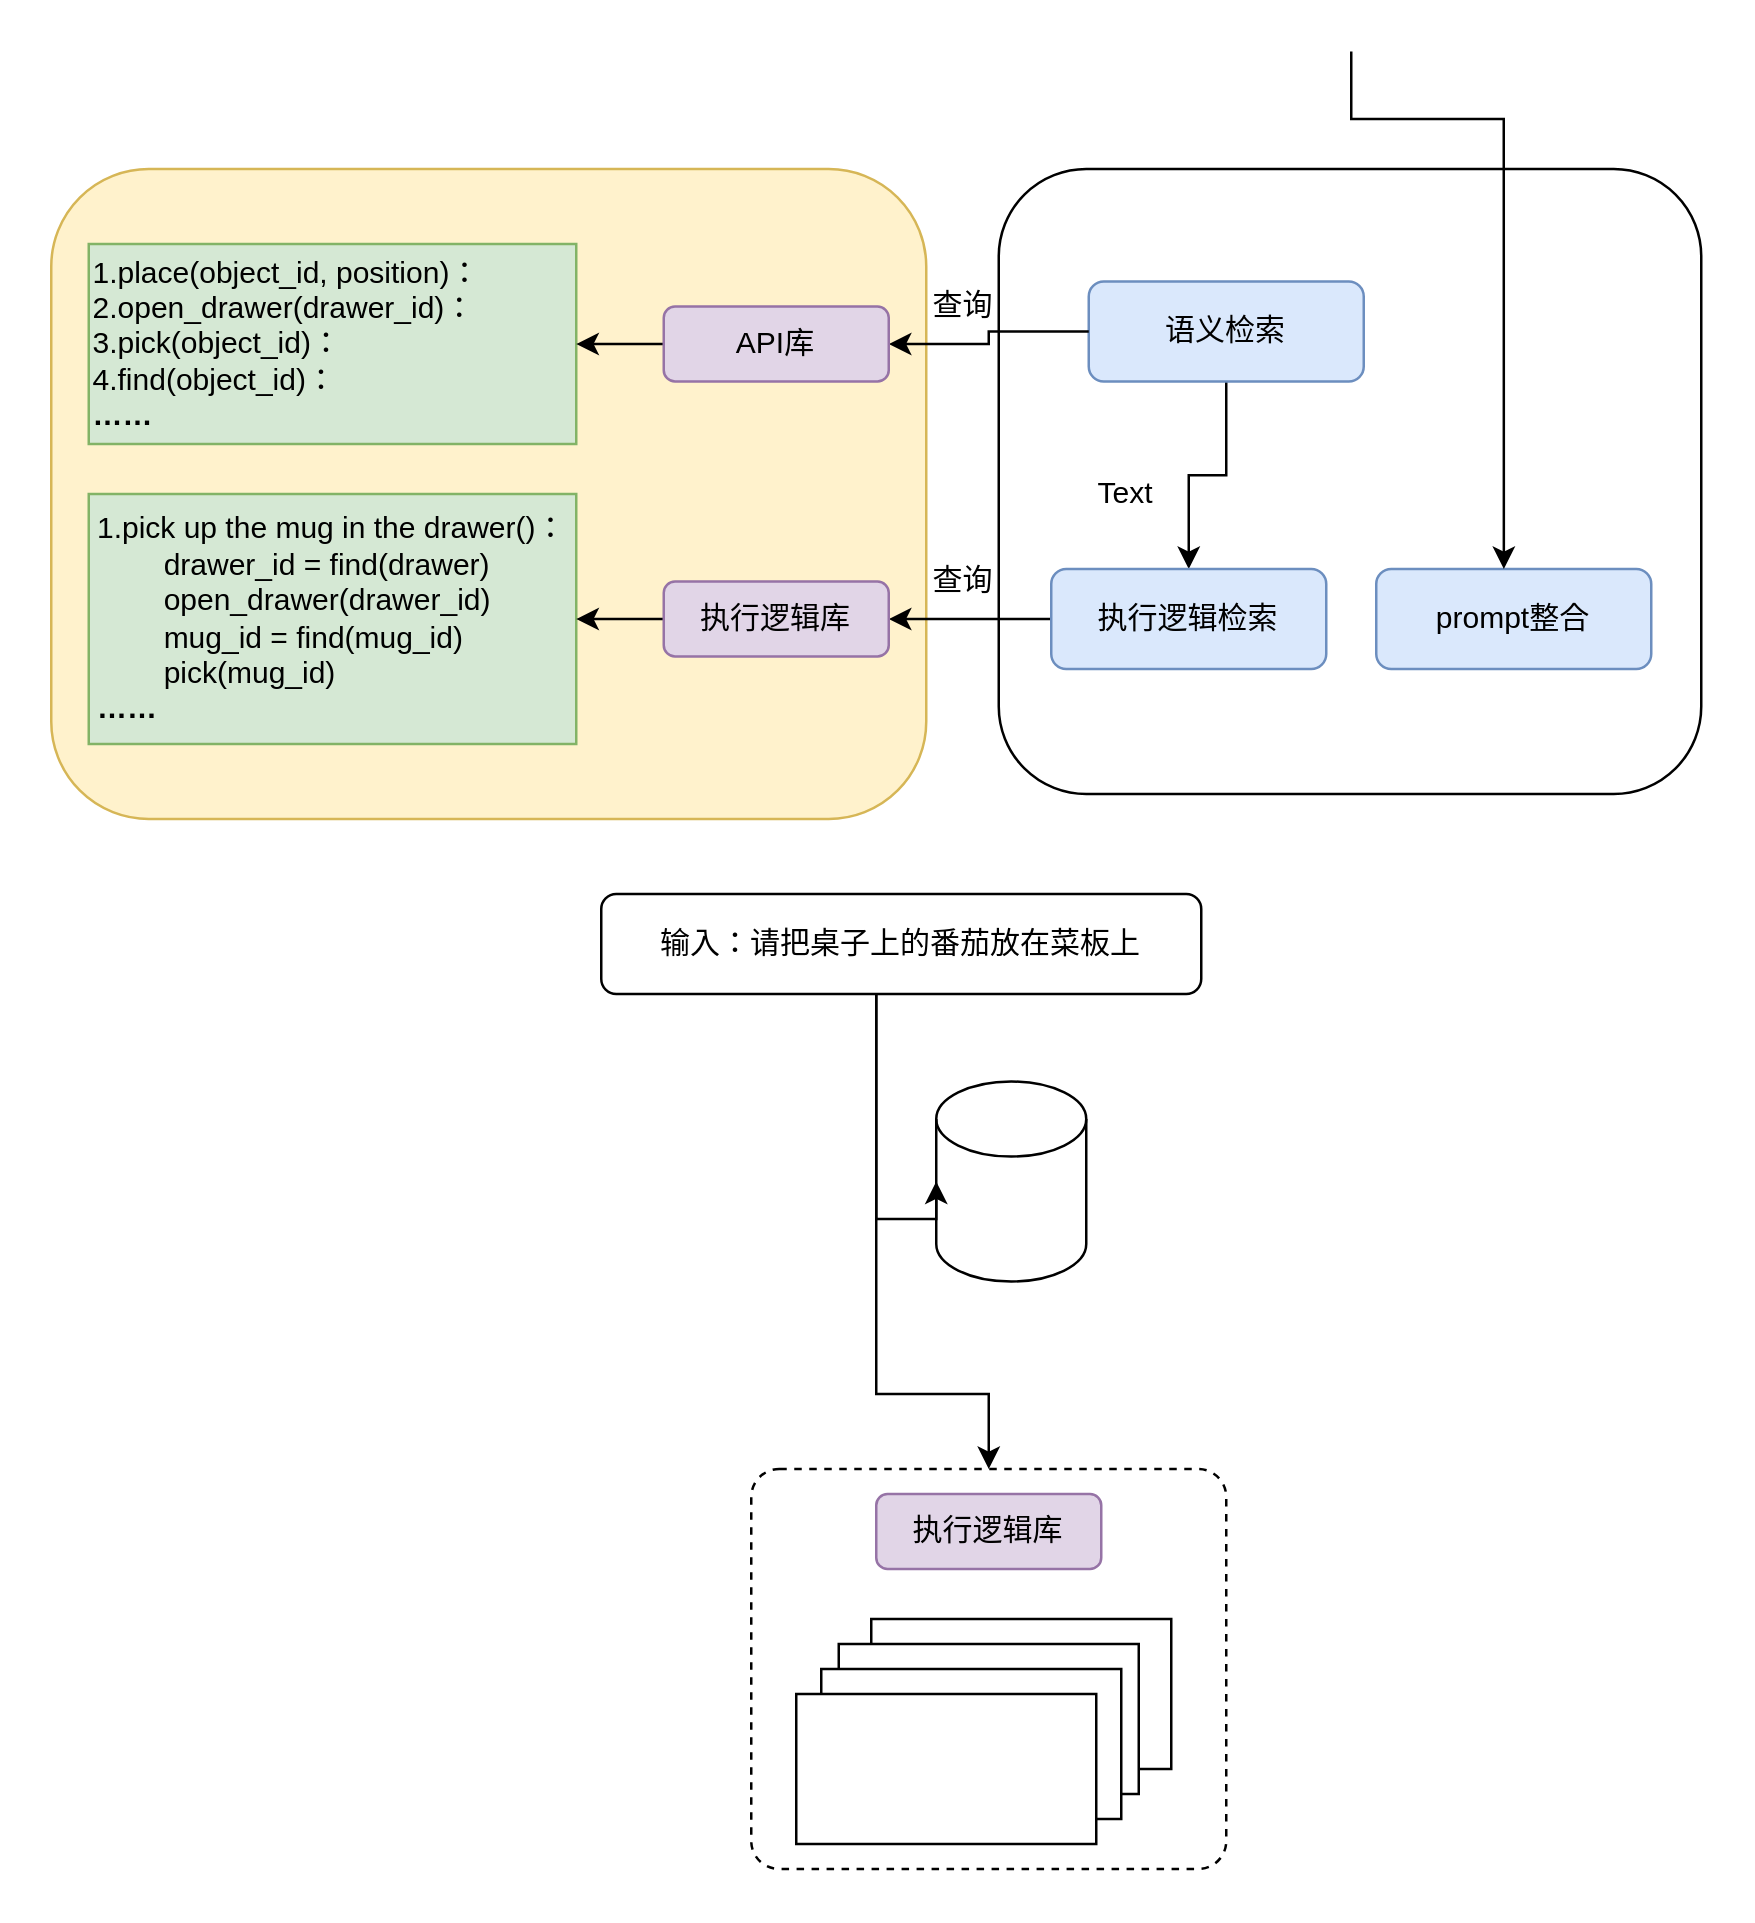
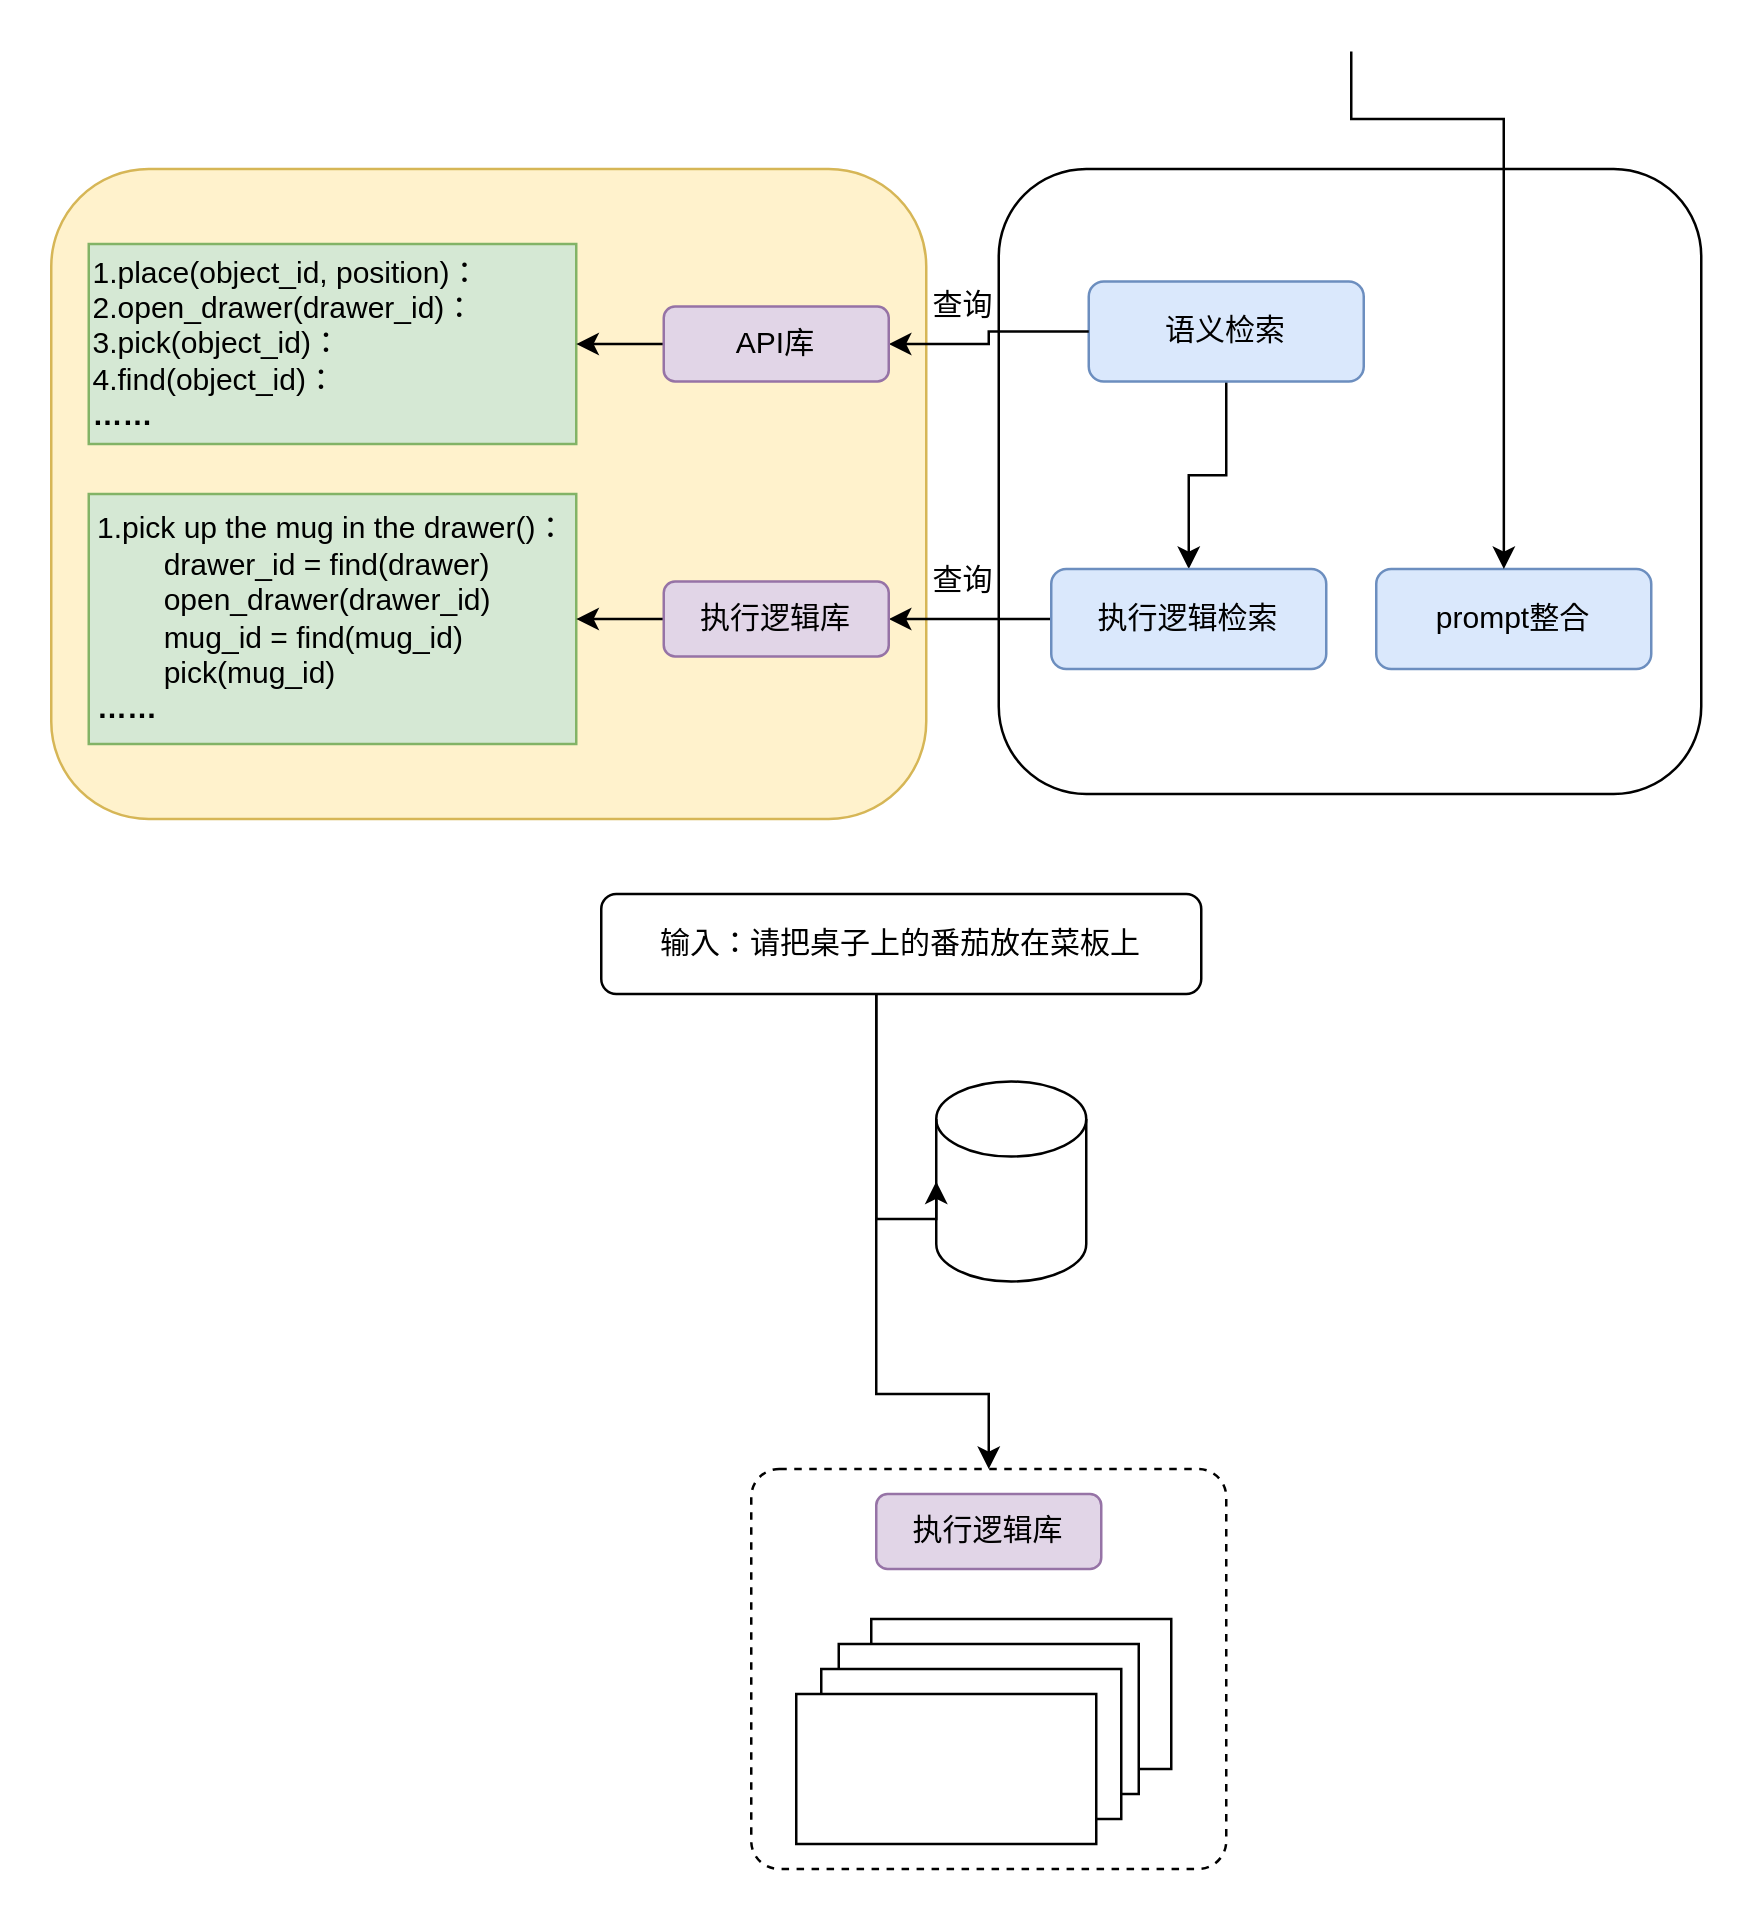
(1126, 494) -> none
